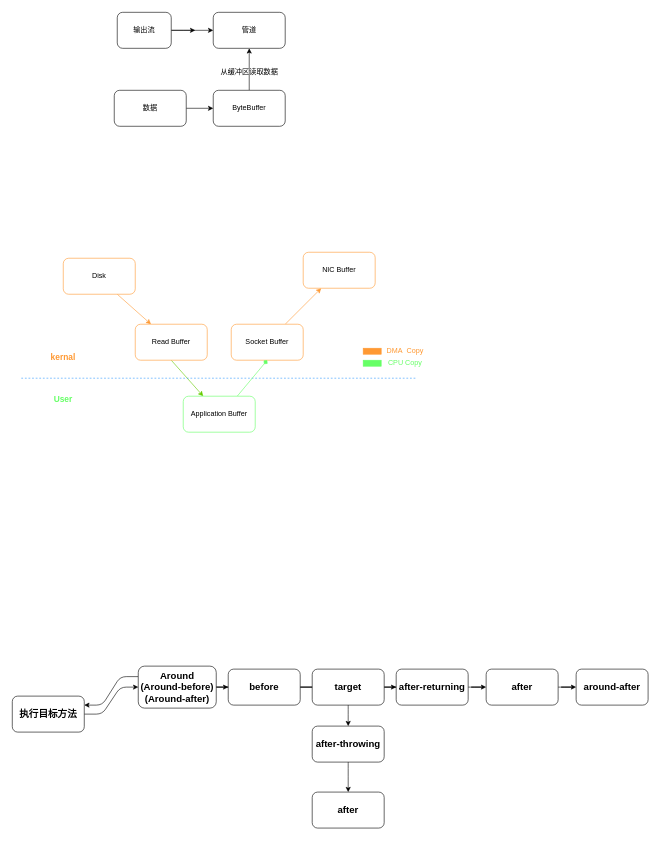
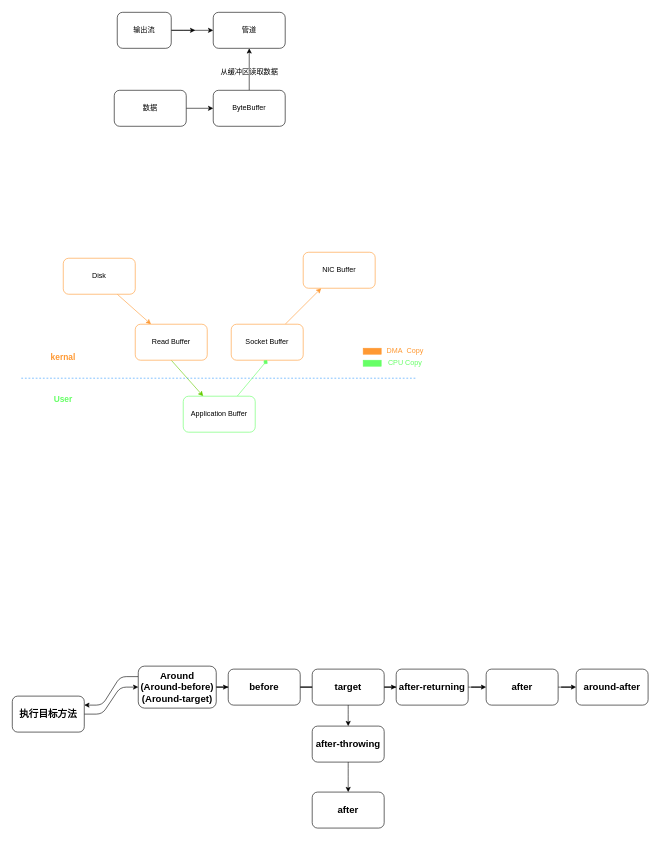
(177, 687) -> (177, 687)
